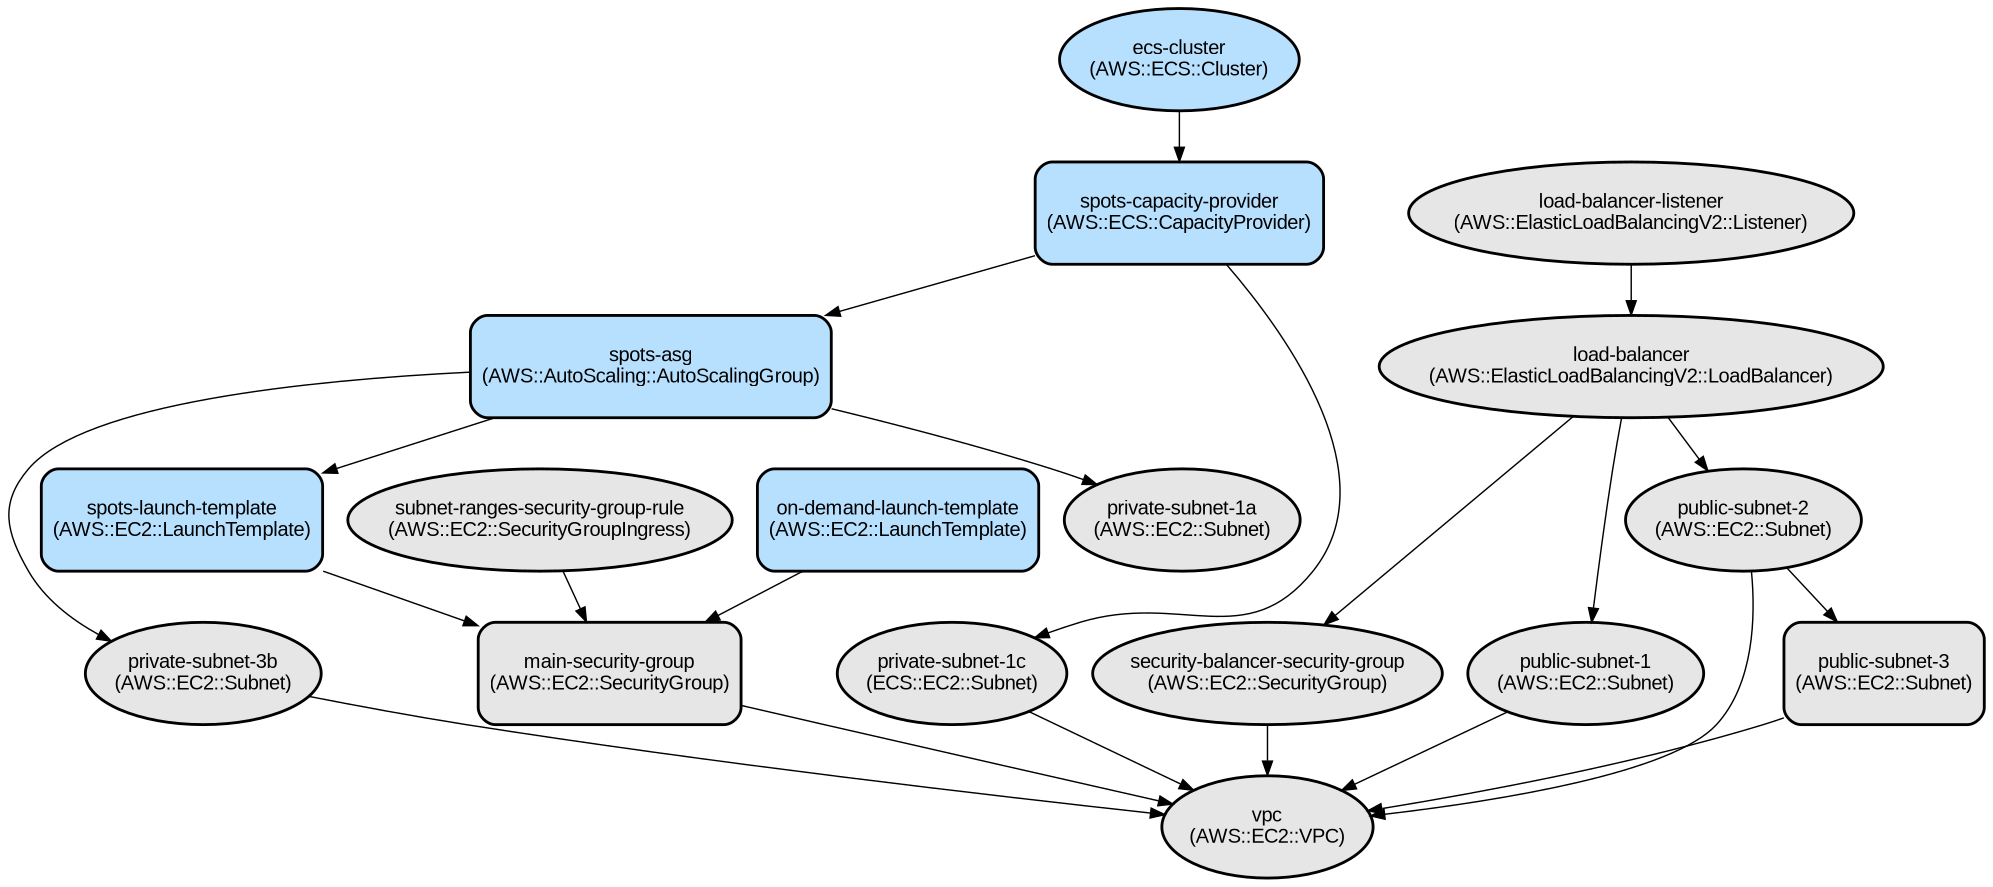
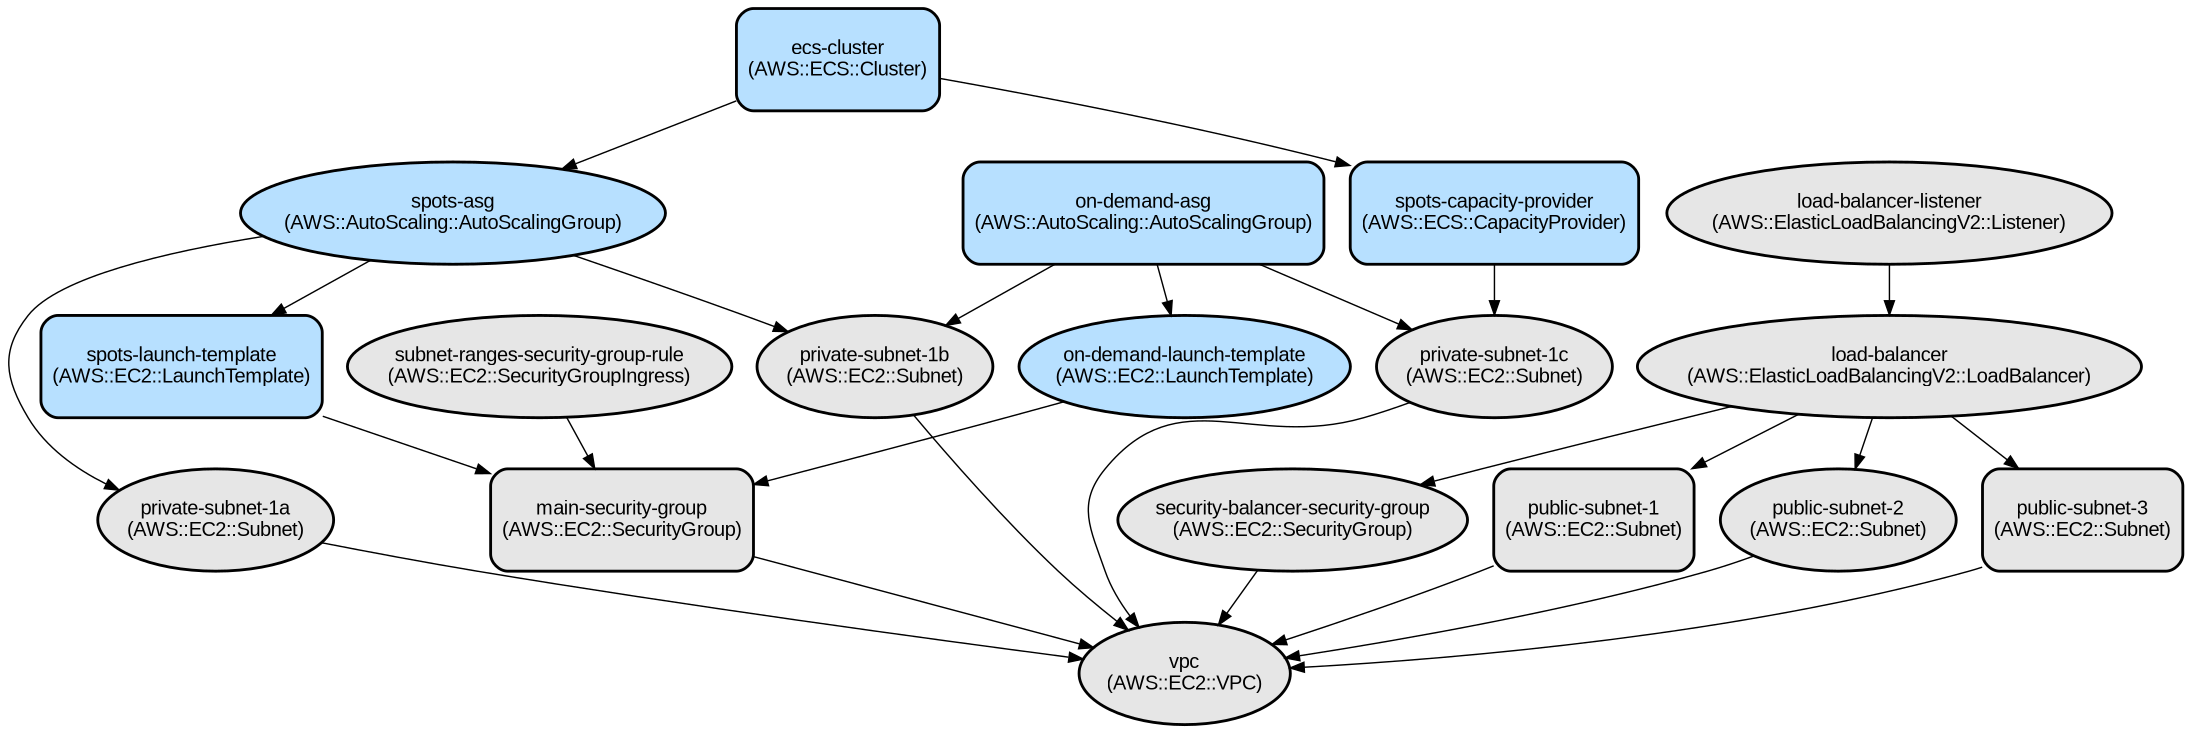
(1179, 60) -> (838, 60)
none -> (1144, 213)
(937, 284) -> (656, 132)
(651, 367) -> (453, 213)
(898, 520) -> (1185, 367)
(1807, 590) -> (1980, 438)
none -> (694, 605)
(203, 673) -> (875, 367)
(952, 673) -> (1494, 367)
(1586, 673) -> (1594, 520)
